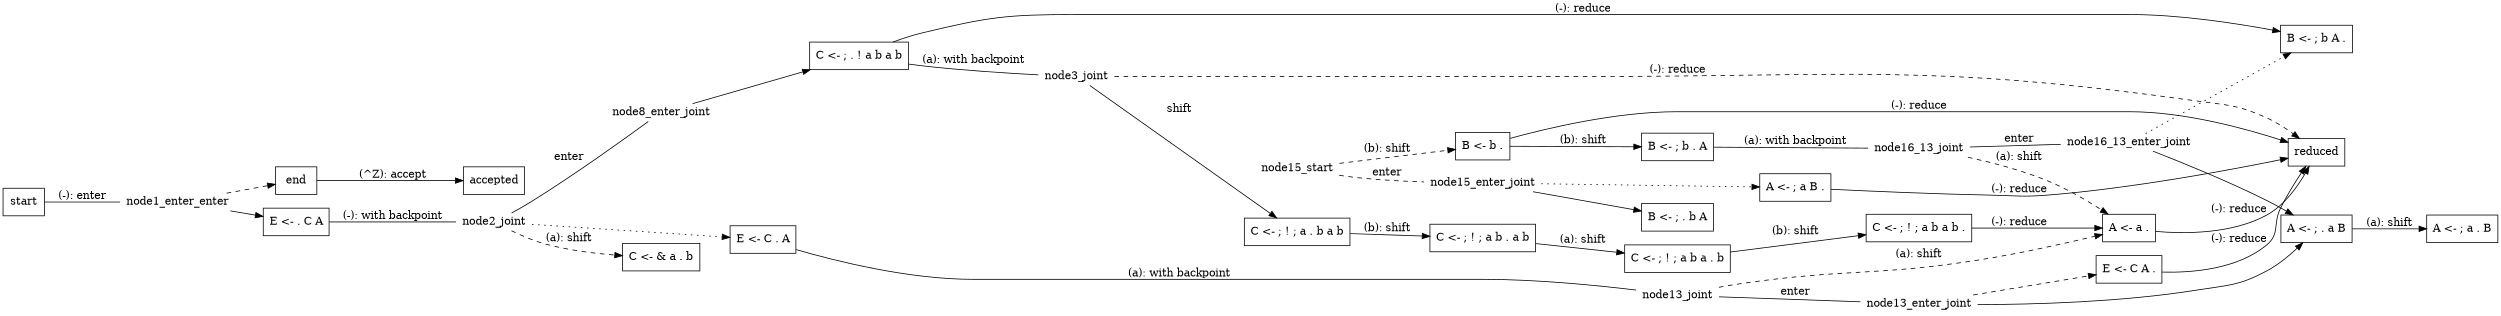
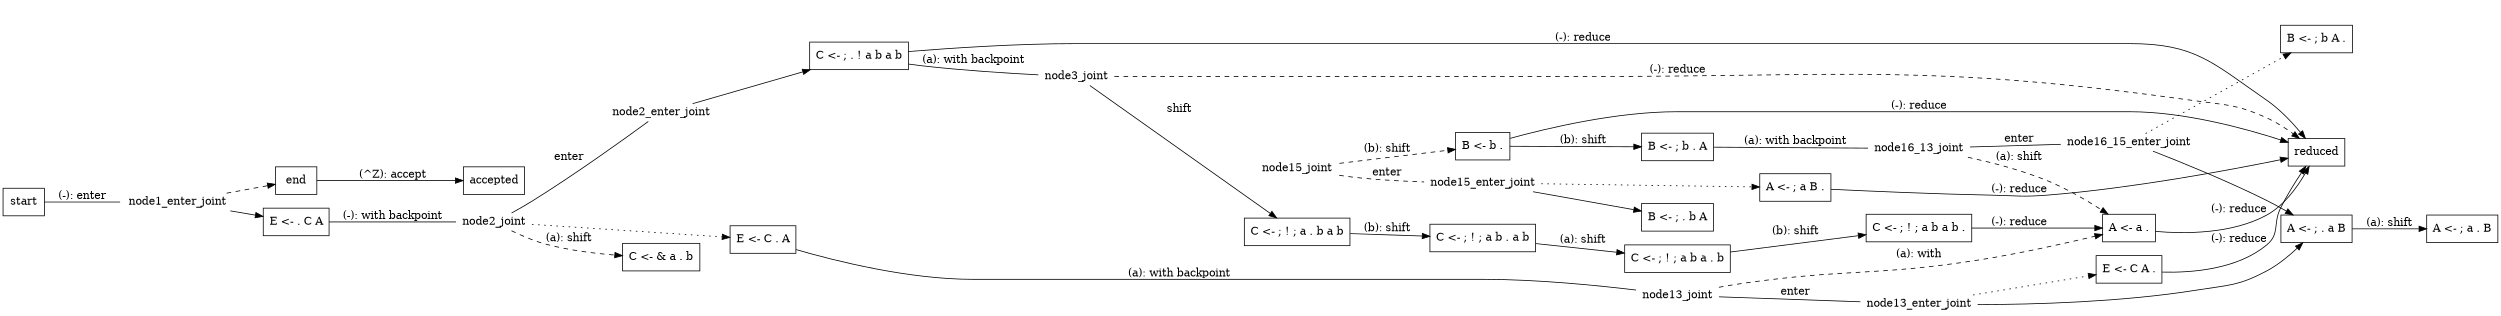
(1582, 15) -> (1618, 44)
(661, 112) -> (661, 112)
(2129, 142) -> (2129, 142)
(1297, 168) -> (1297, 168)
(178, 202) -> (178, 202)
(1919, 254) -> (1919, 254)
(2031, 285) -> (2031, 285)
